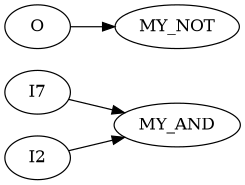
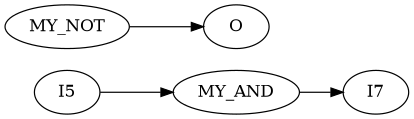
(87, 27) -> (160, 27)
(91, 105) -> (315, 92)
(38, 158) -> (67, 92)
